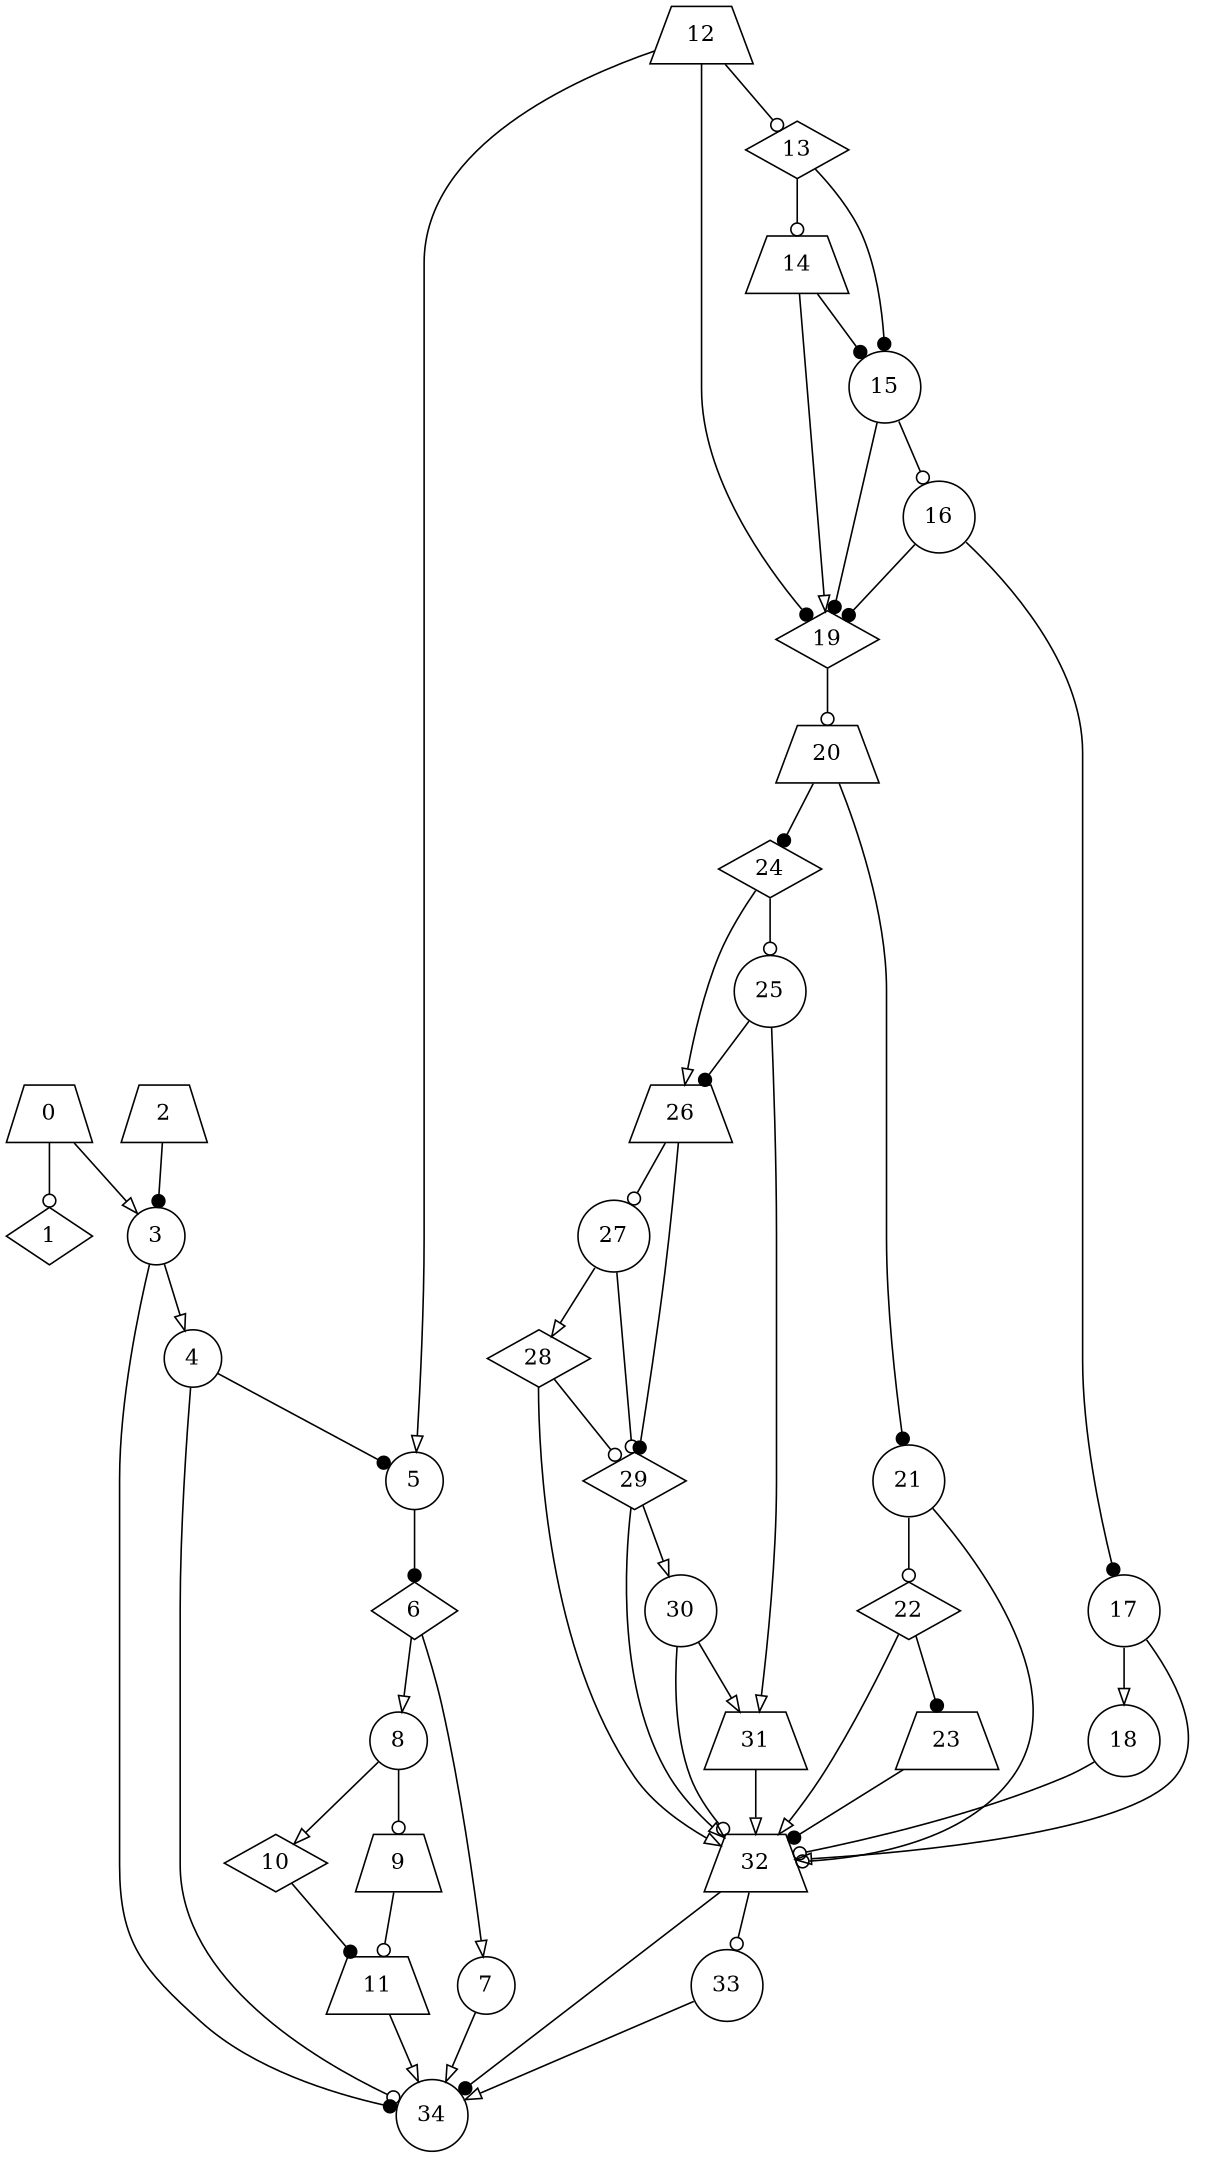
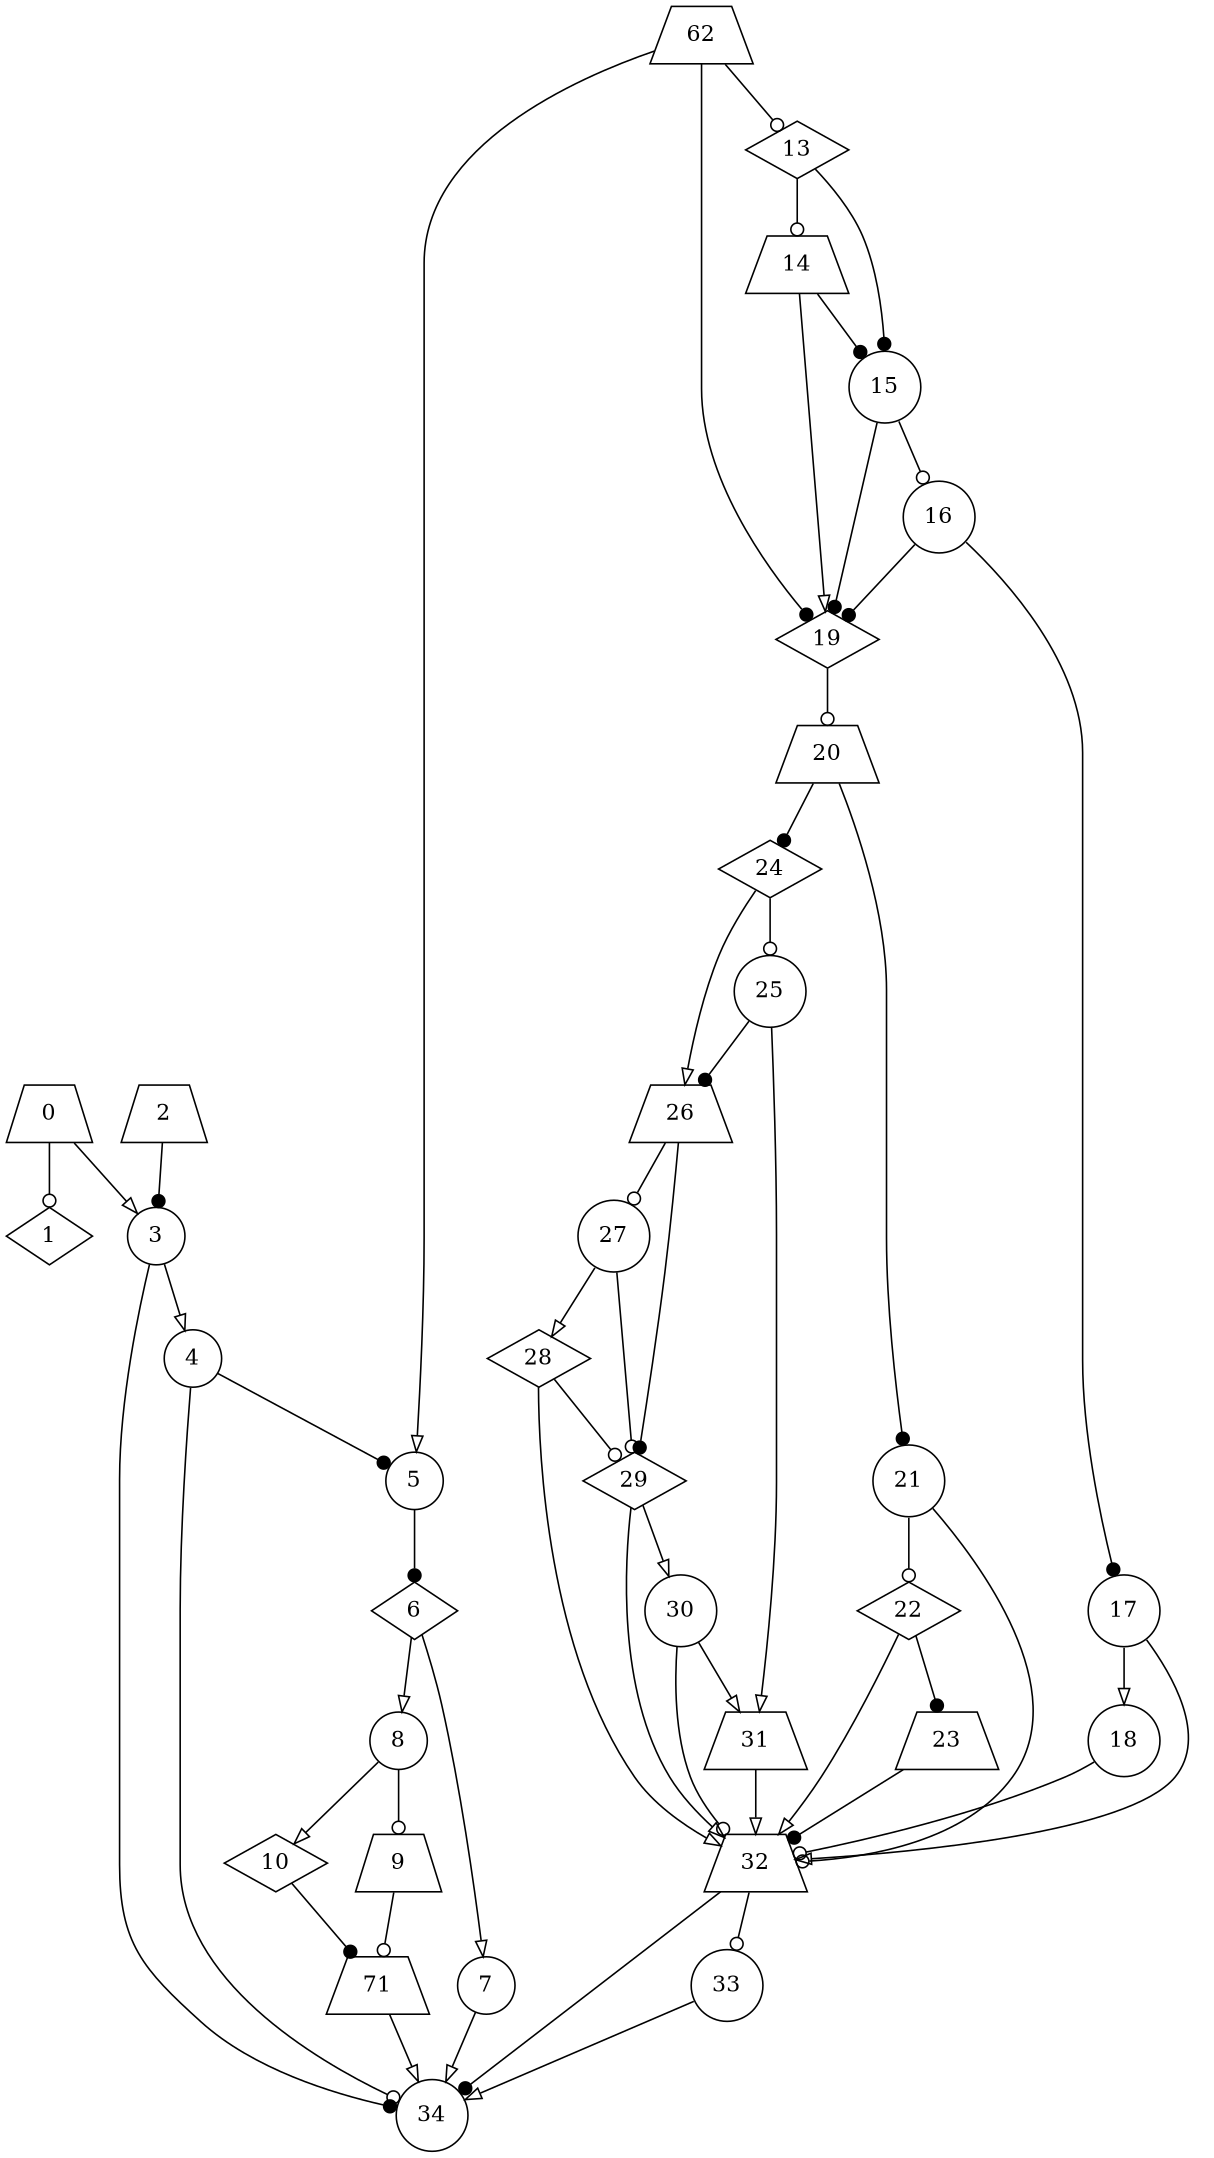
(702, 35) -> (702, 35)
(378, 1985) -> (378, 1985)
